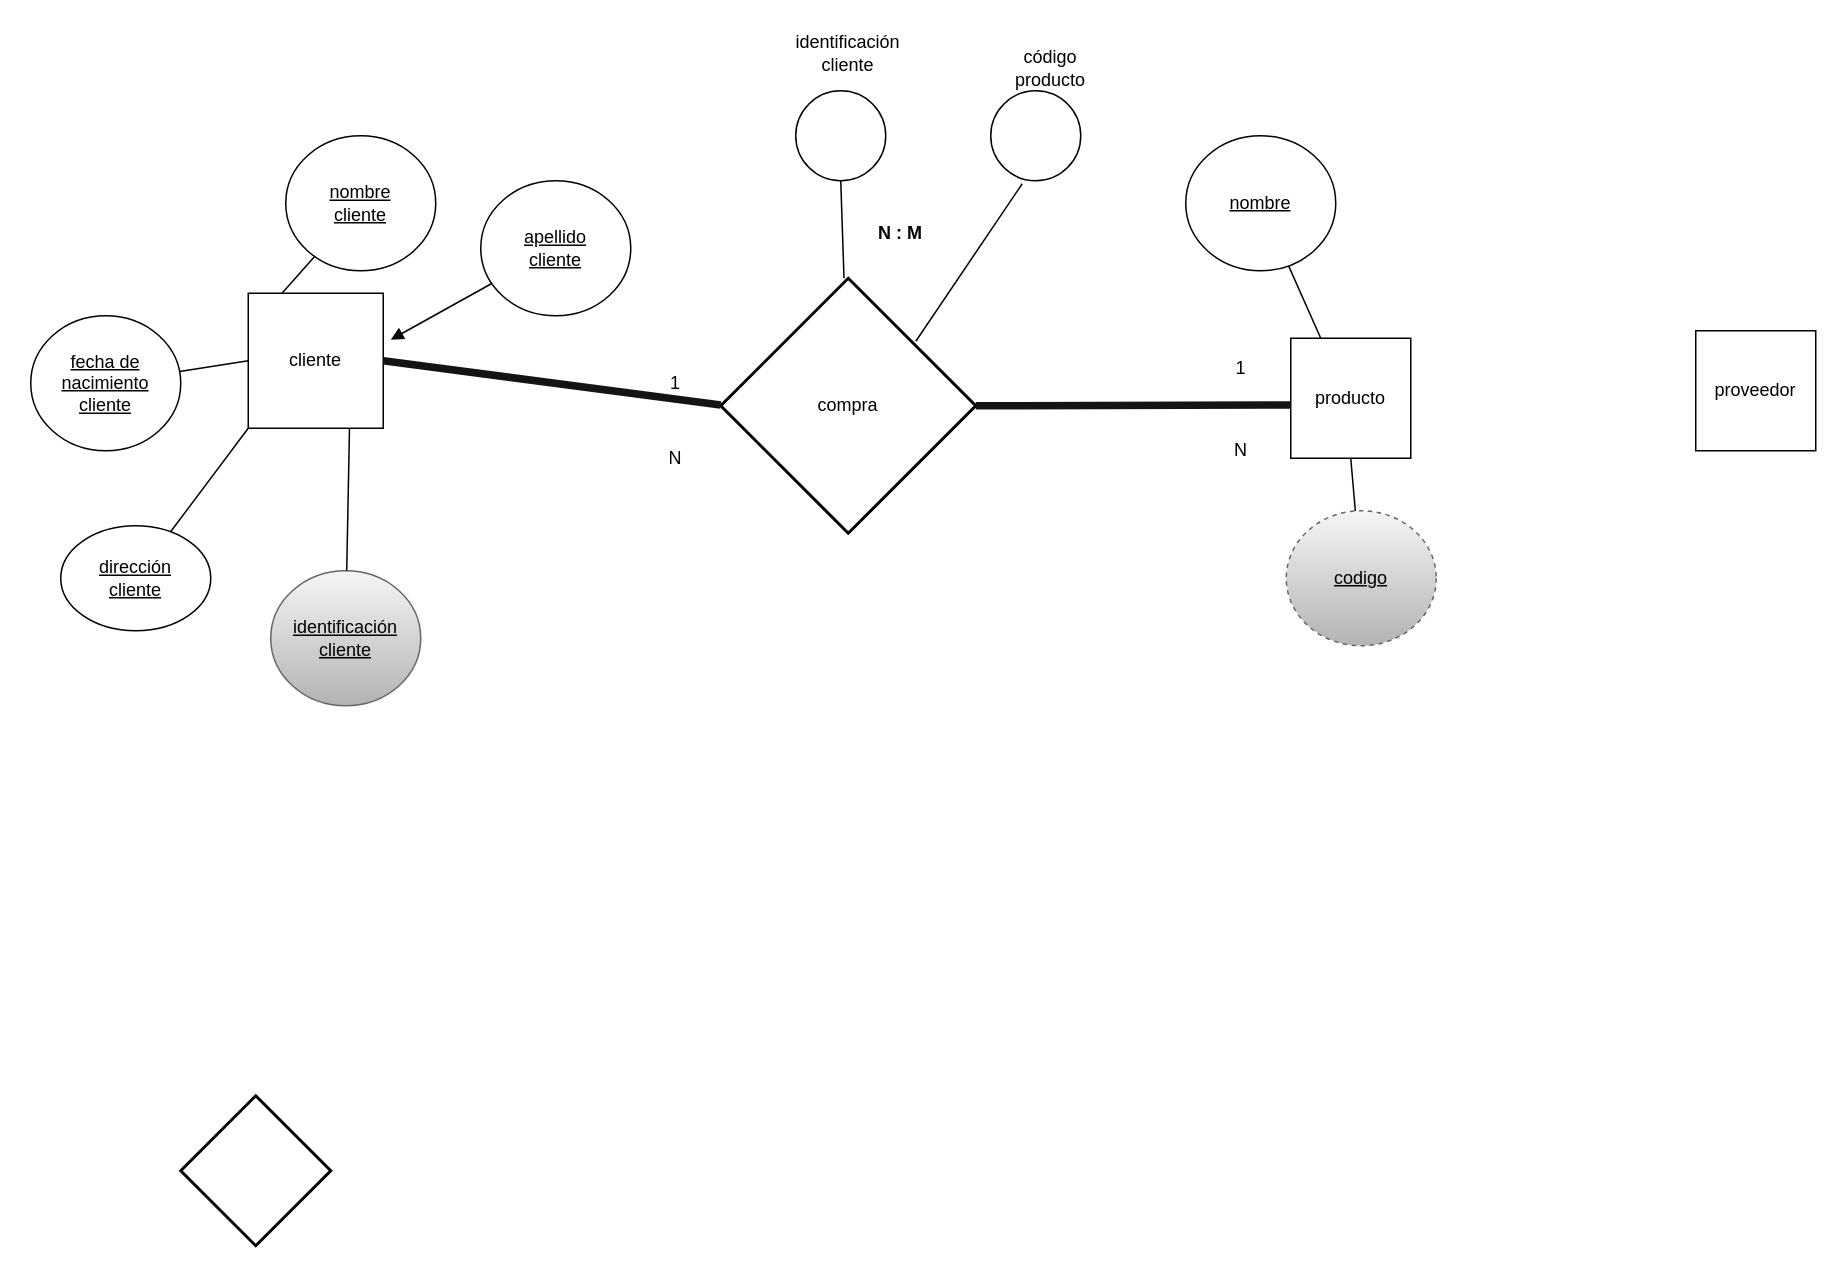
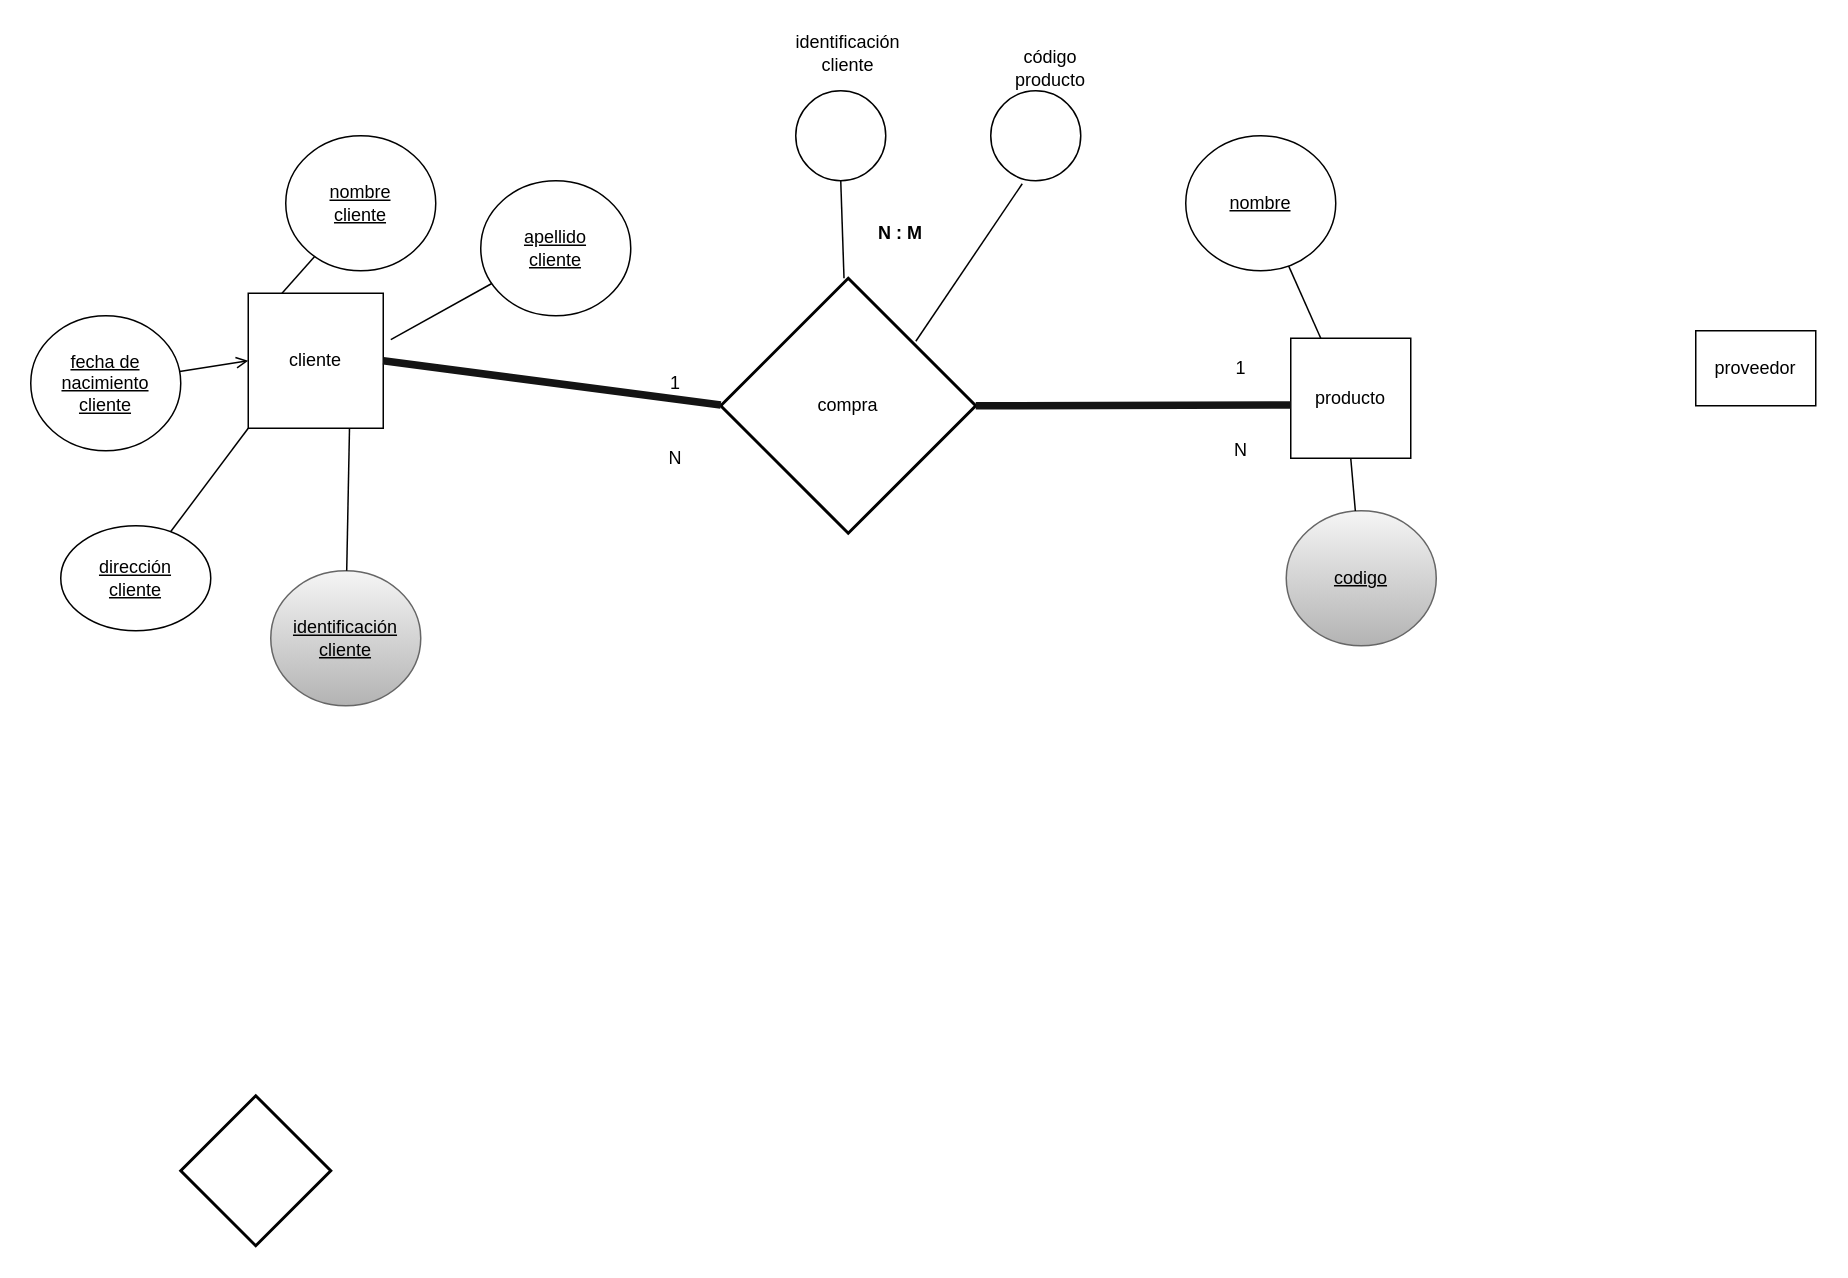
(403, 333) -> (398, 336)
(242, 362) -> (241, 362)
(1756, 391) -> (1756, 368)
(1361, 578) -> (1361, 578)
